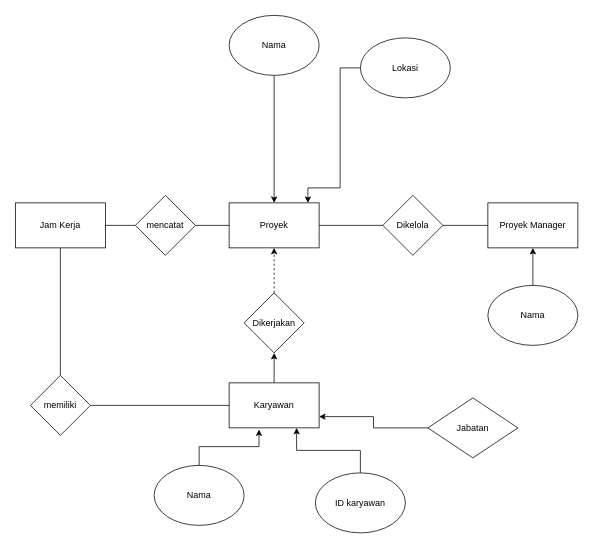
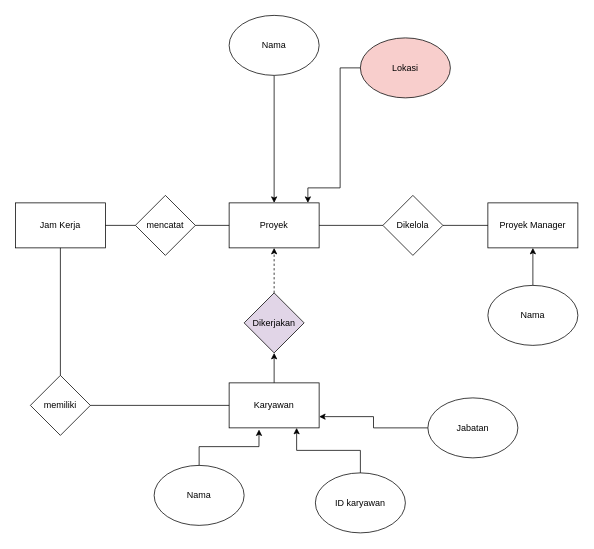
(405, 68) -> (405, 68)
(274, 323) -> (274, 323)
(473, 428) -> (473, 428)
